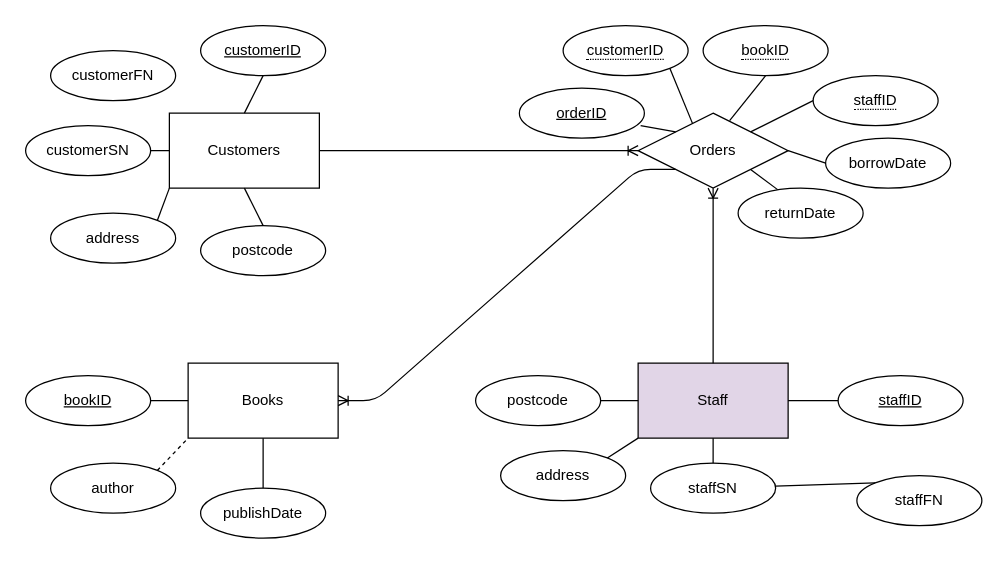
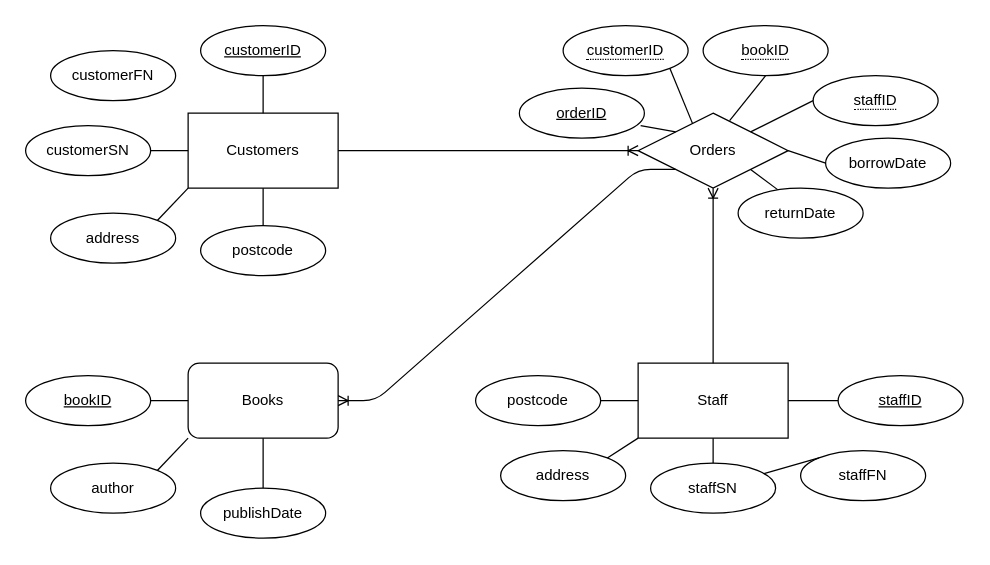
(244, 151) -> (263, 151)
(263, 401) -> (263, 401)
(713, 401) -> (713, 401)
(173, 454) -> (173, 454)
(919, 501) -> (863, 476)
